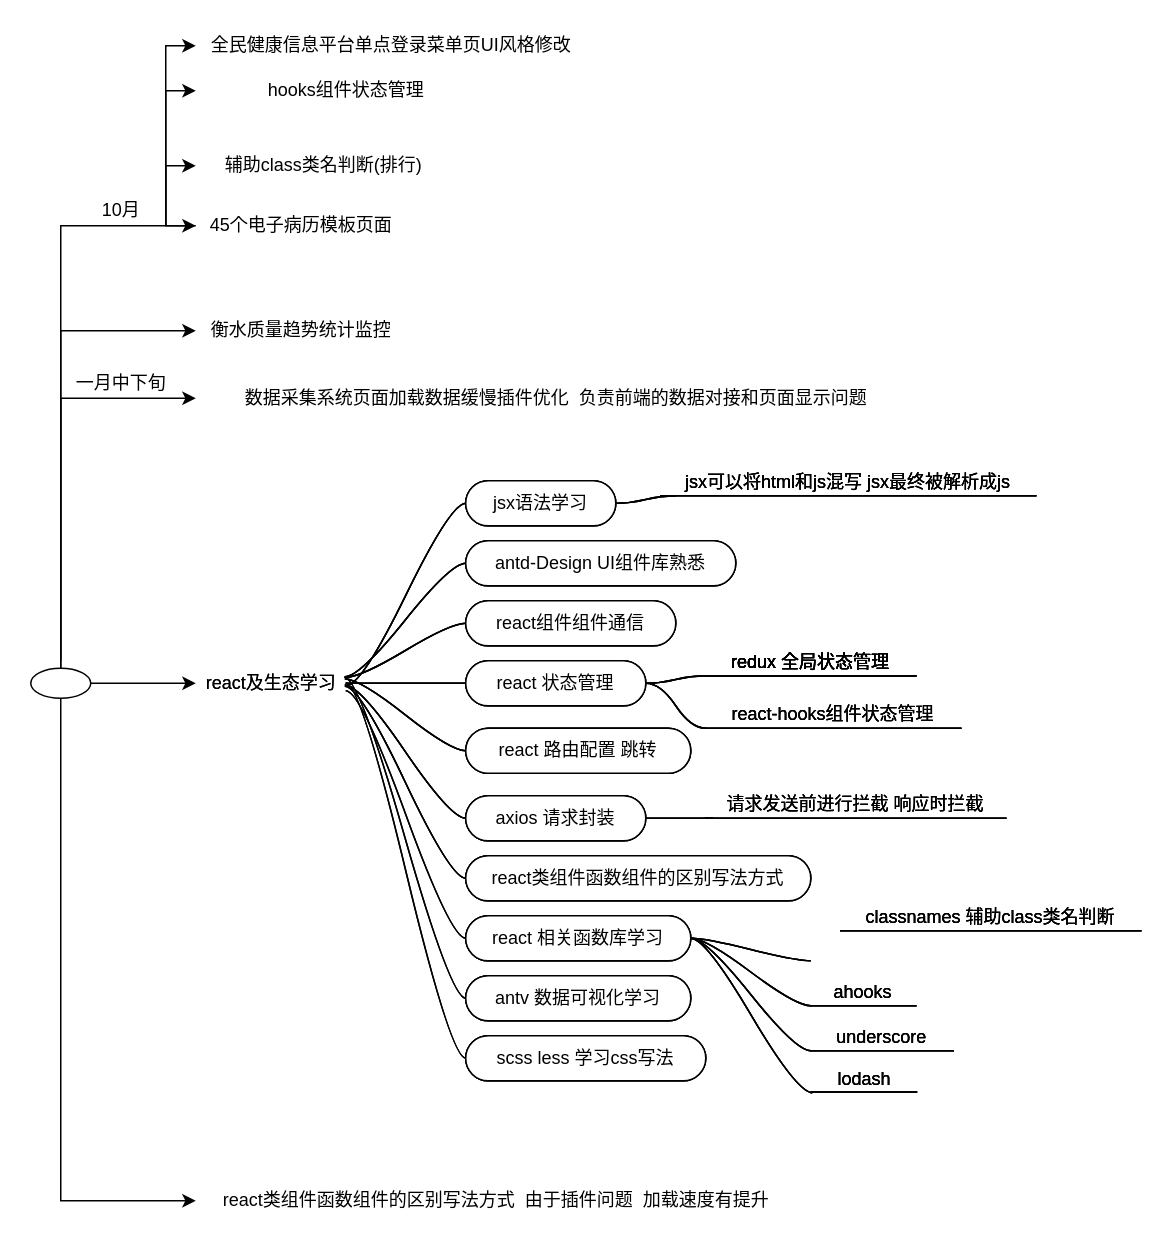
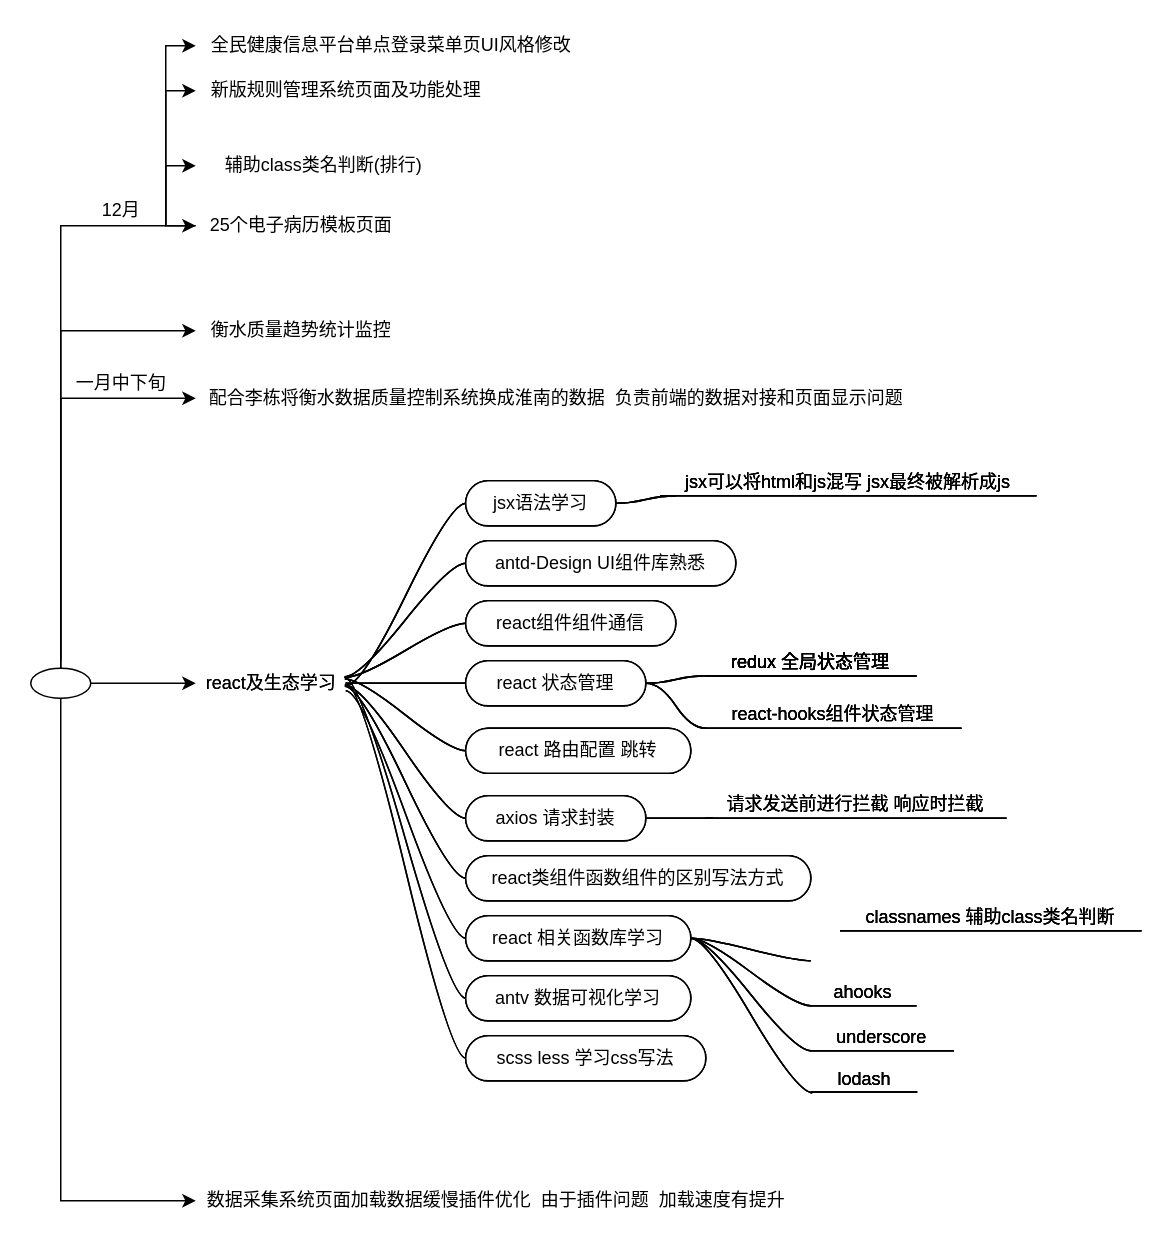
(347, 91) -> (347, 91)
(122, 211) -> (122, 211)
(302, 226) -> (302, 226)
(557, 398) -> (557, 398)
(497, 1201) -> (497, 1201)
